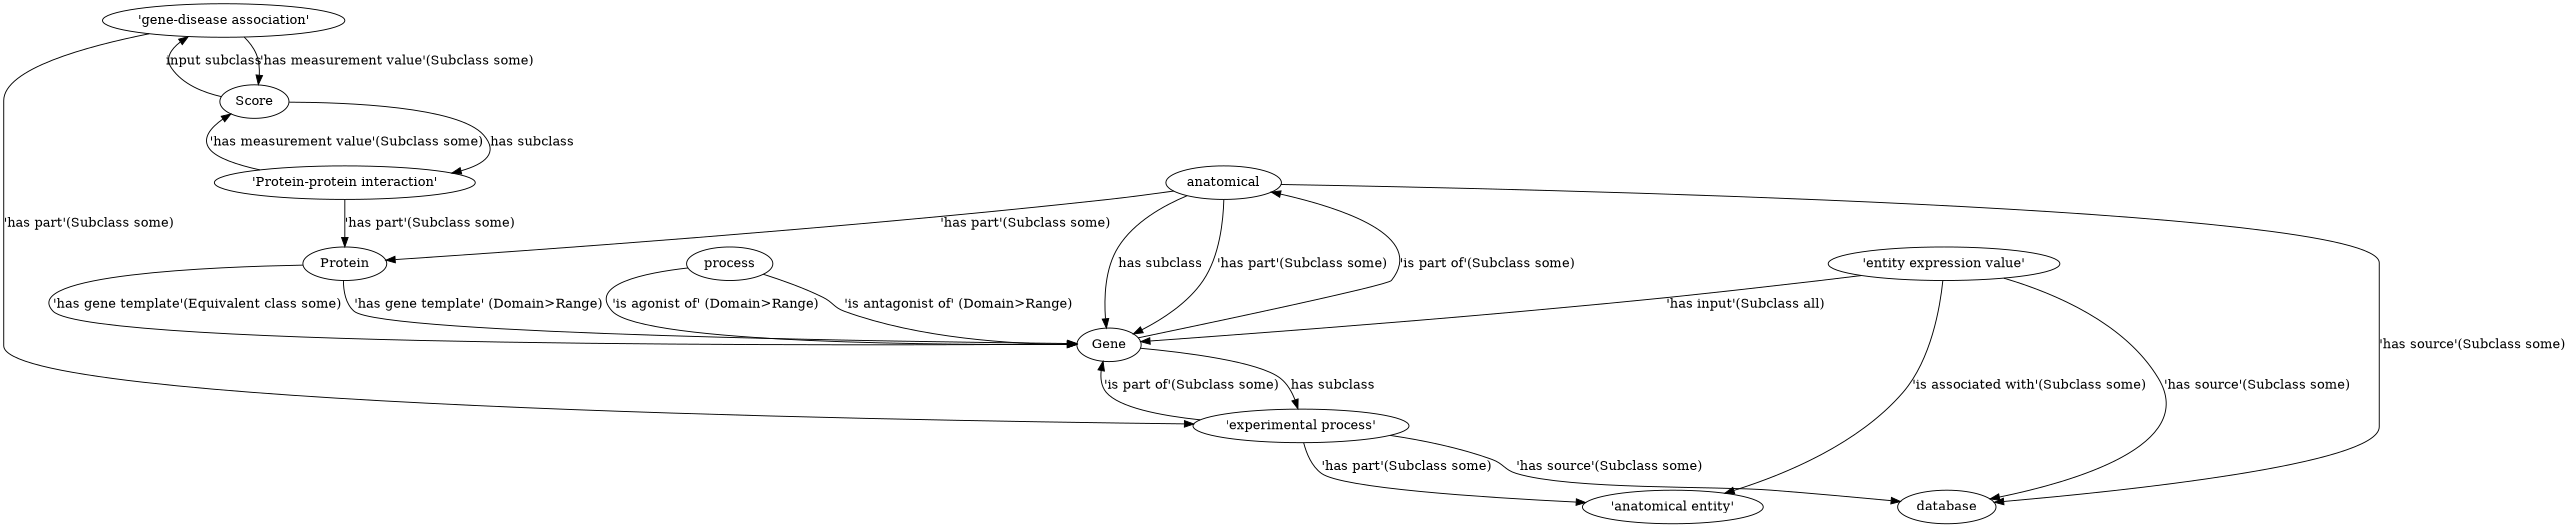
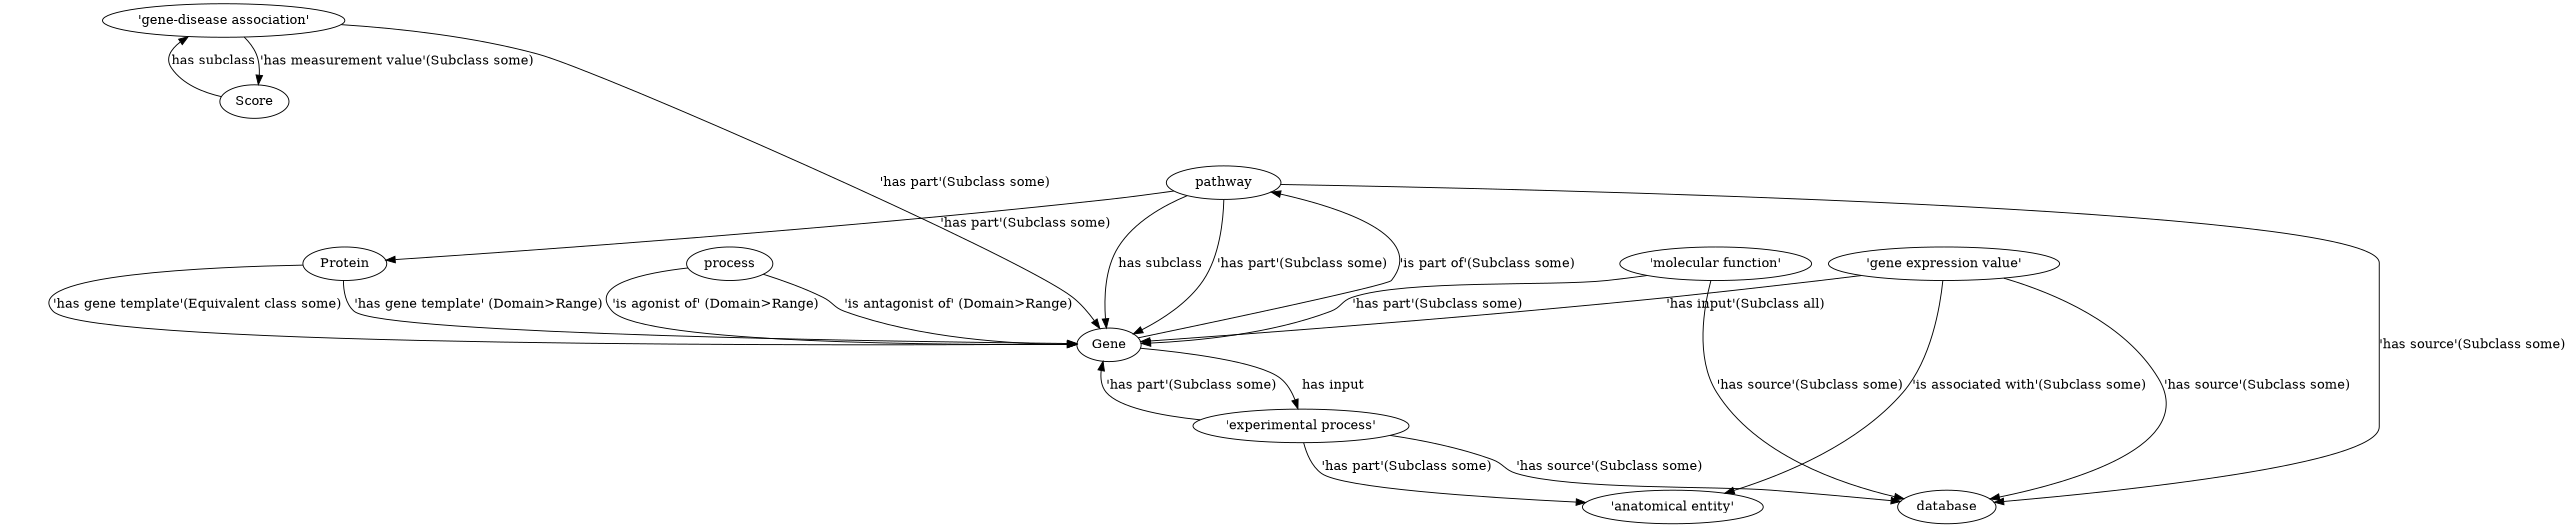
(214, 61) -> (214, 61)
(345, 183) -> none
(1224, 183) -> (1224, 183)
none -> (1716, 264)
(1944, 264) -> (1944, 264)
(1191, 385) -> (1191, 385)
(1333, 385) -> (1333, 385)
(385, 400) -> (733, 133)
